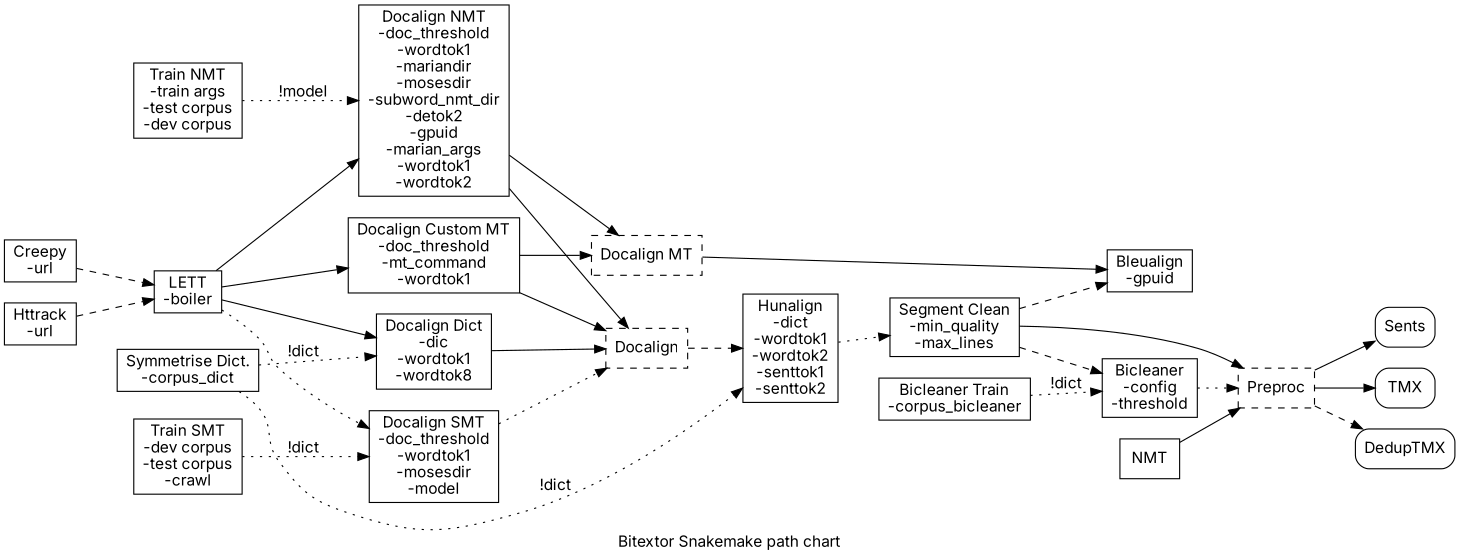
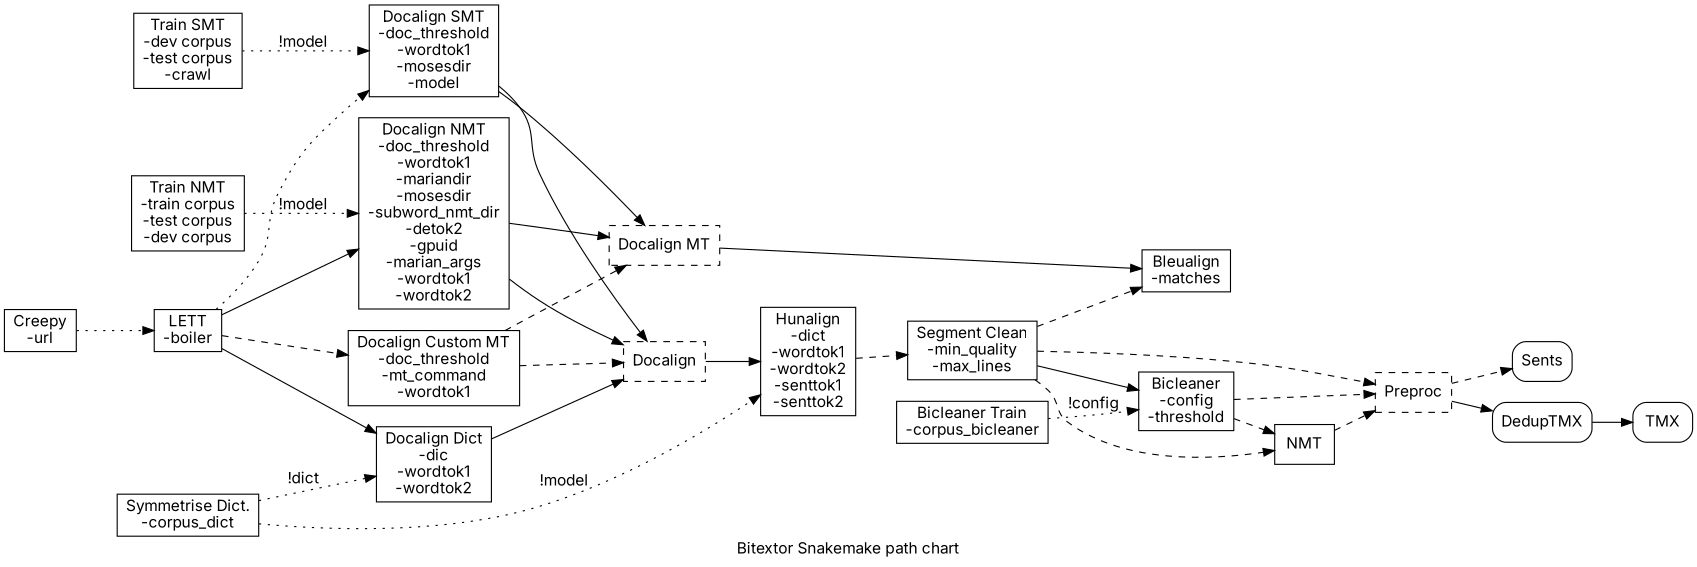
(188, 101) -> (188, 213)
none -> (570, 152)
(550, 255) -> (561, 301)
(1150, 271) -> (1186, 271)
(110, 275) -> (110, 331)
(279, 278) -> (279, 344)
(558, 309) -> (566, 364)
(40, 324) -> none
(1128, 334) -> (1201, 359)
(859, 340) -> (876, 357)
(710, 348) -> (727, 362)
(434, 352) -> (434, 464)
(1340, 358) -> (1476, 377)
(1055, 359) -> (1083, 377)
(1066, 384) -> (1093, 404)
(1212, 388) -> (1299, 397)
(1339, 388) -> (1607, 422)
(548, 399) -> (560, 213)
(1334, 415) -> (1467, 405)
none -> (1249, 424)
(1205, 428) -> (1350, 423)
(303, 448) -> (303, 43)
none -> (1135, 451)
(556, 486) -> (564, 481)
